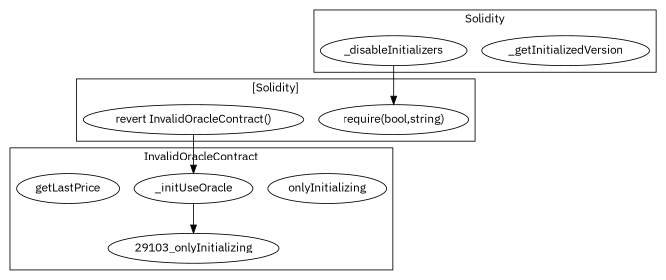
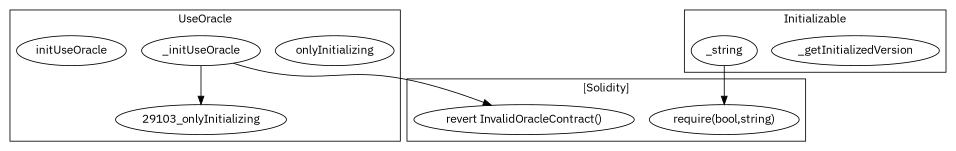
(485, 20) -> (815, 20)
(394, 51) -> (724, 51)
(194, 153) -> (360, 75)
(201, 157) -> (205, 20)
(68, 189) -> (71, 51)
